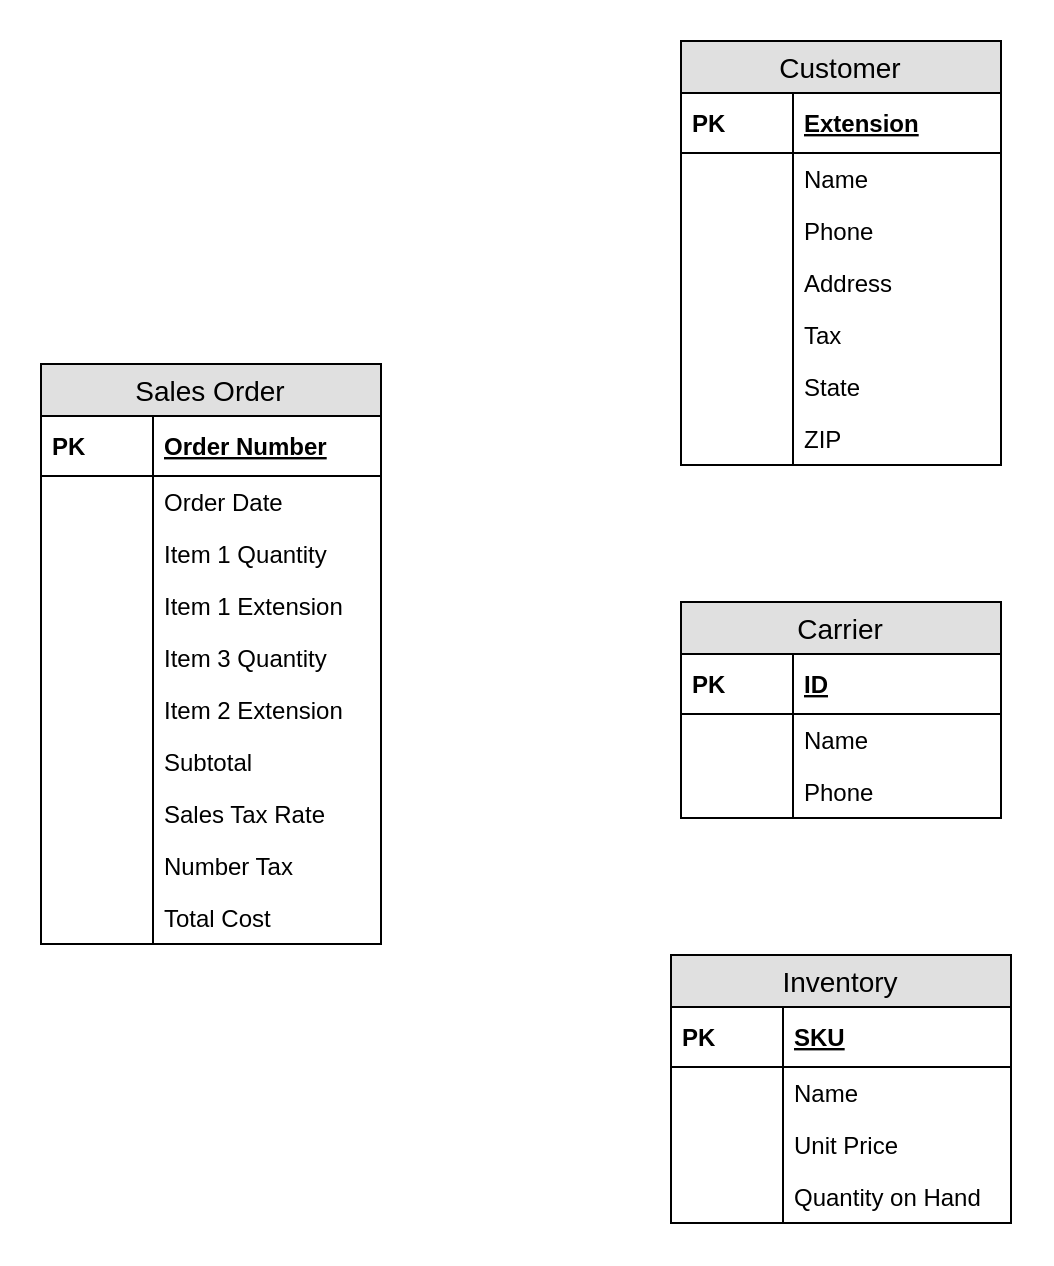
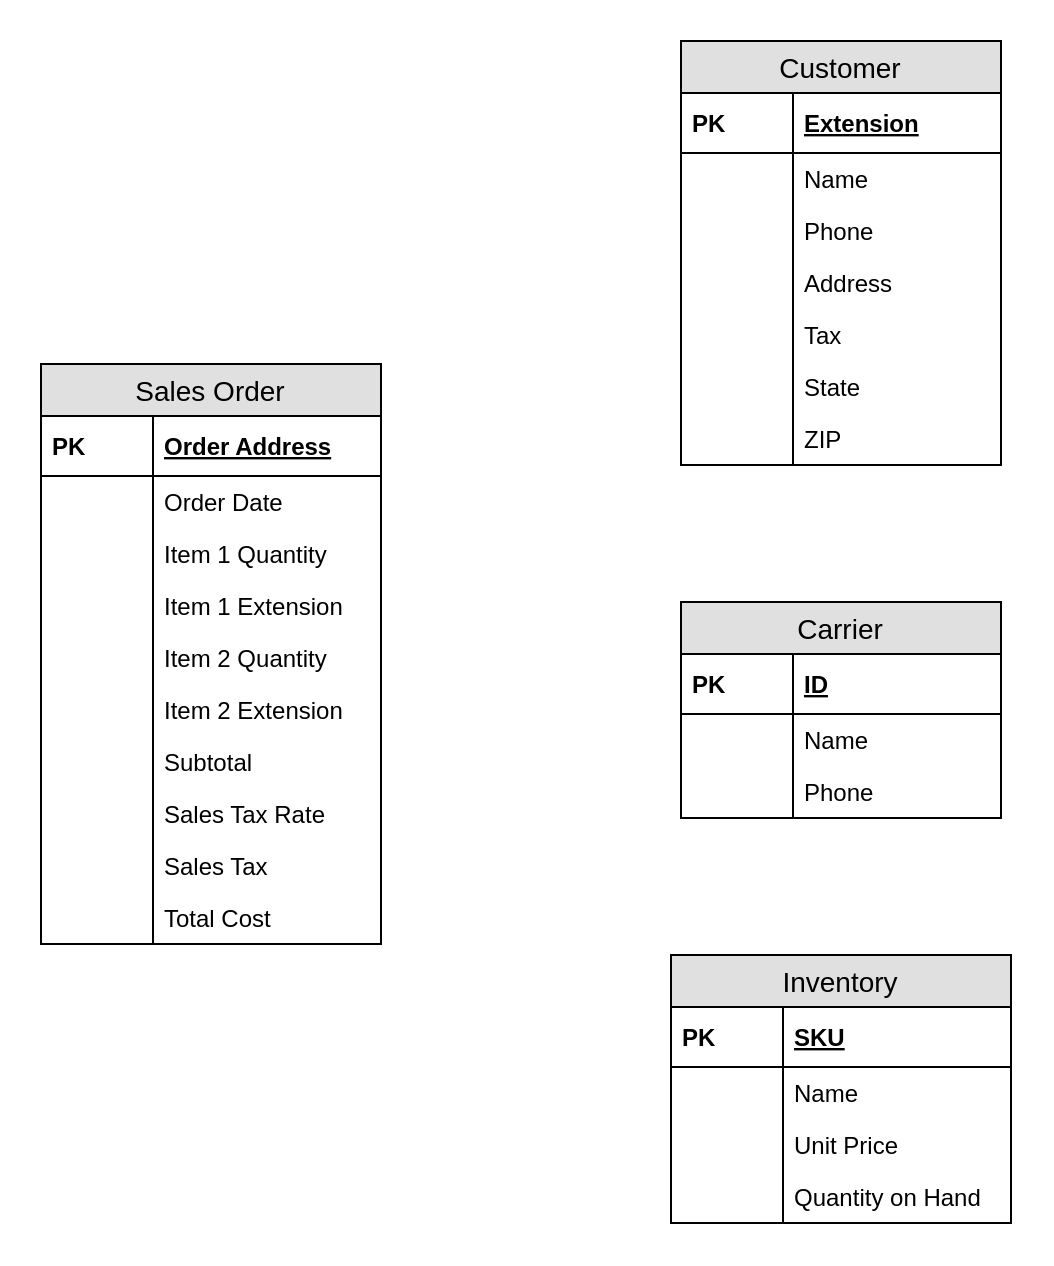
(242, 447) -> (248, 447)
(255, 659) -> (255, 659)
(228, 867) -> (218, 867)
